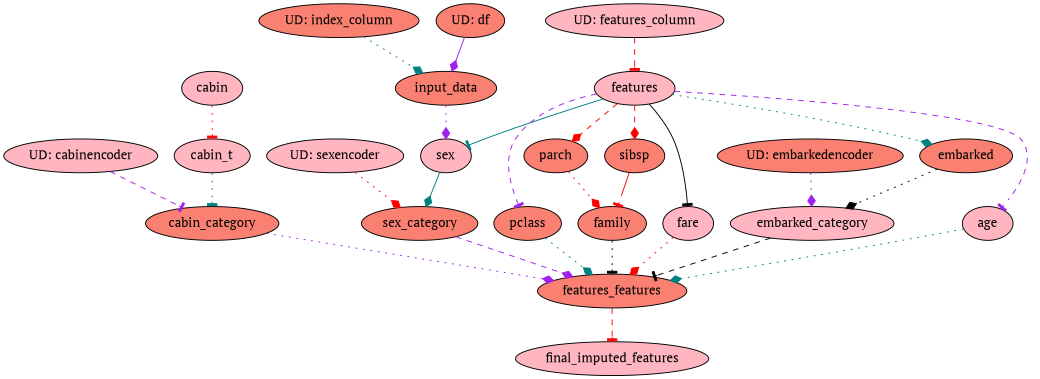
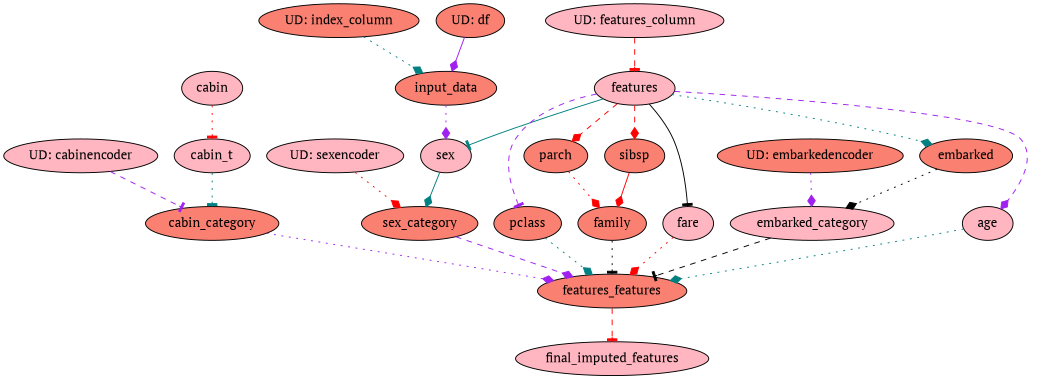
(883, 109) -> (883, 109)
(625, 184) -> (625, 184)
